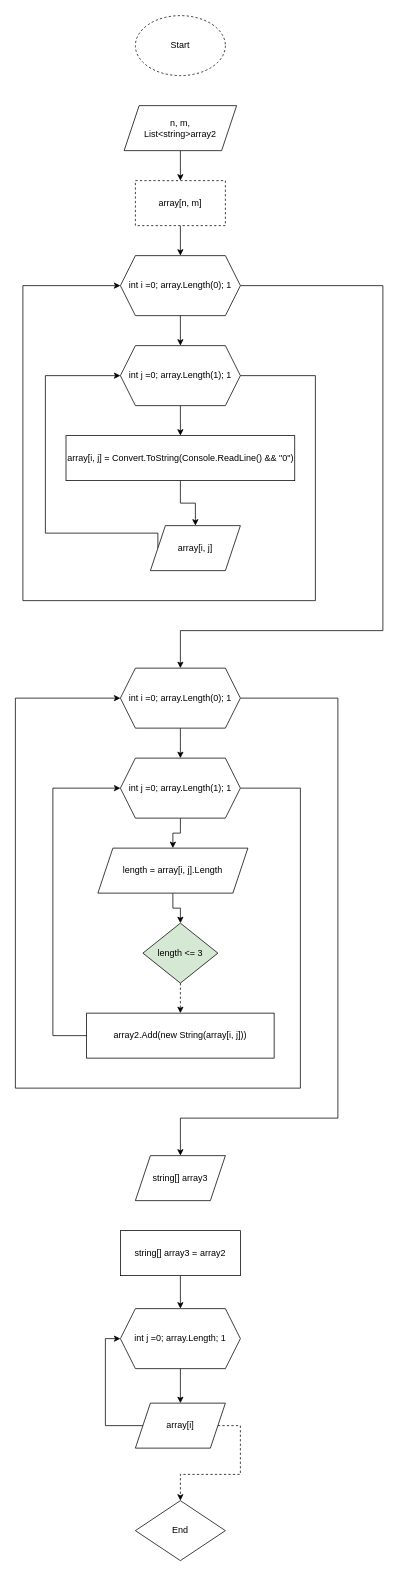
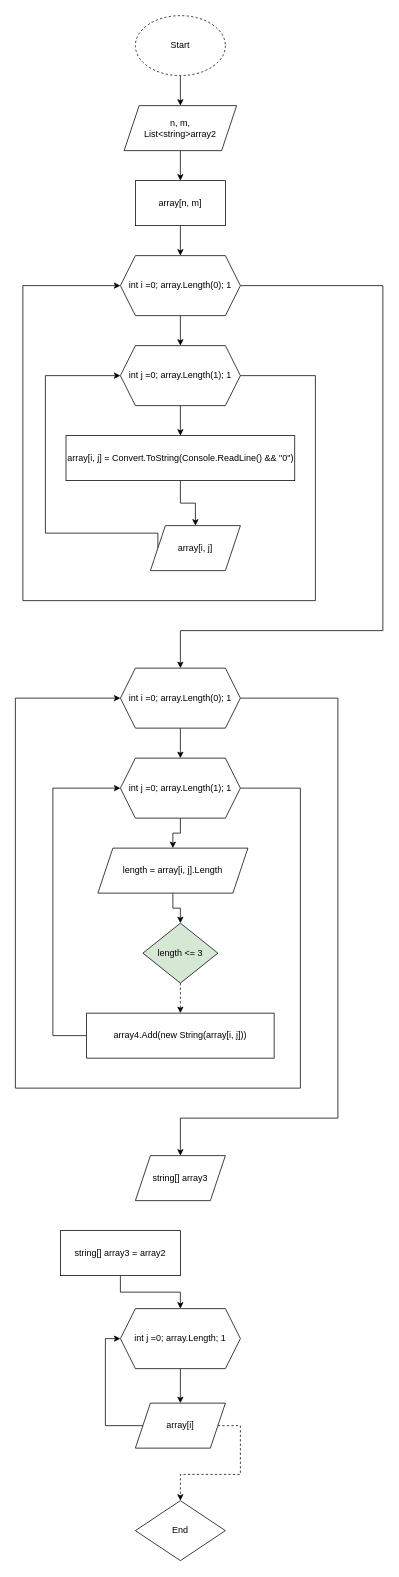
none -> (180, 87)
(180, 203) -> (180, 203)
(180, 1035) -> (180, 1035)
(180, 1253) -> (120, 1253)
